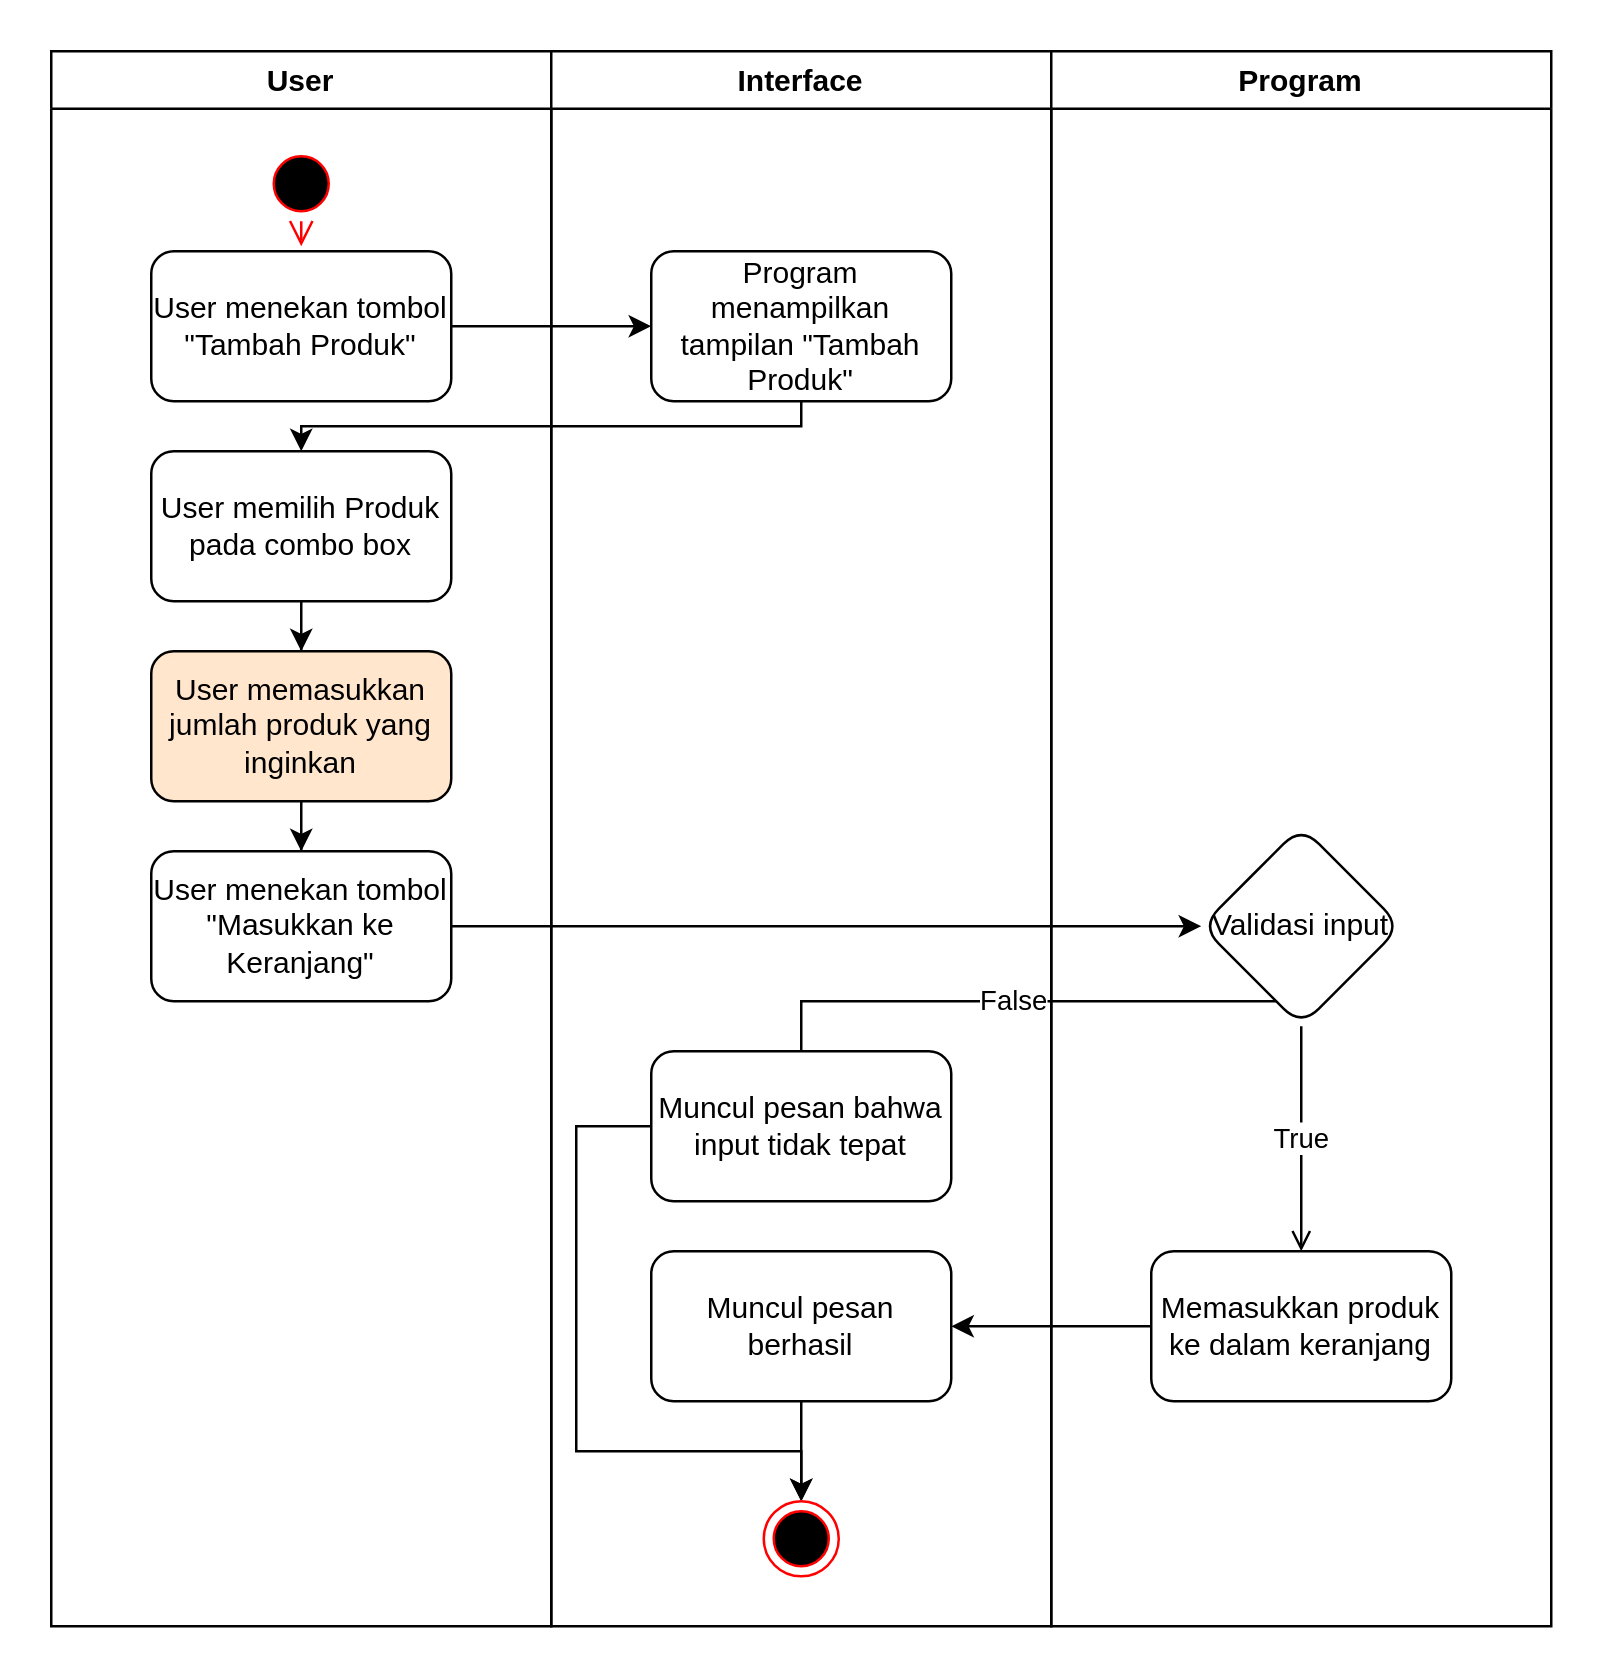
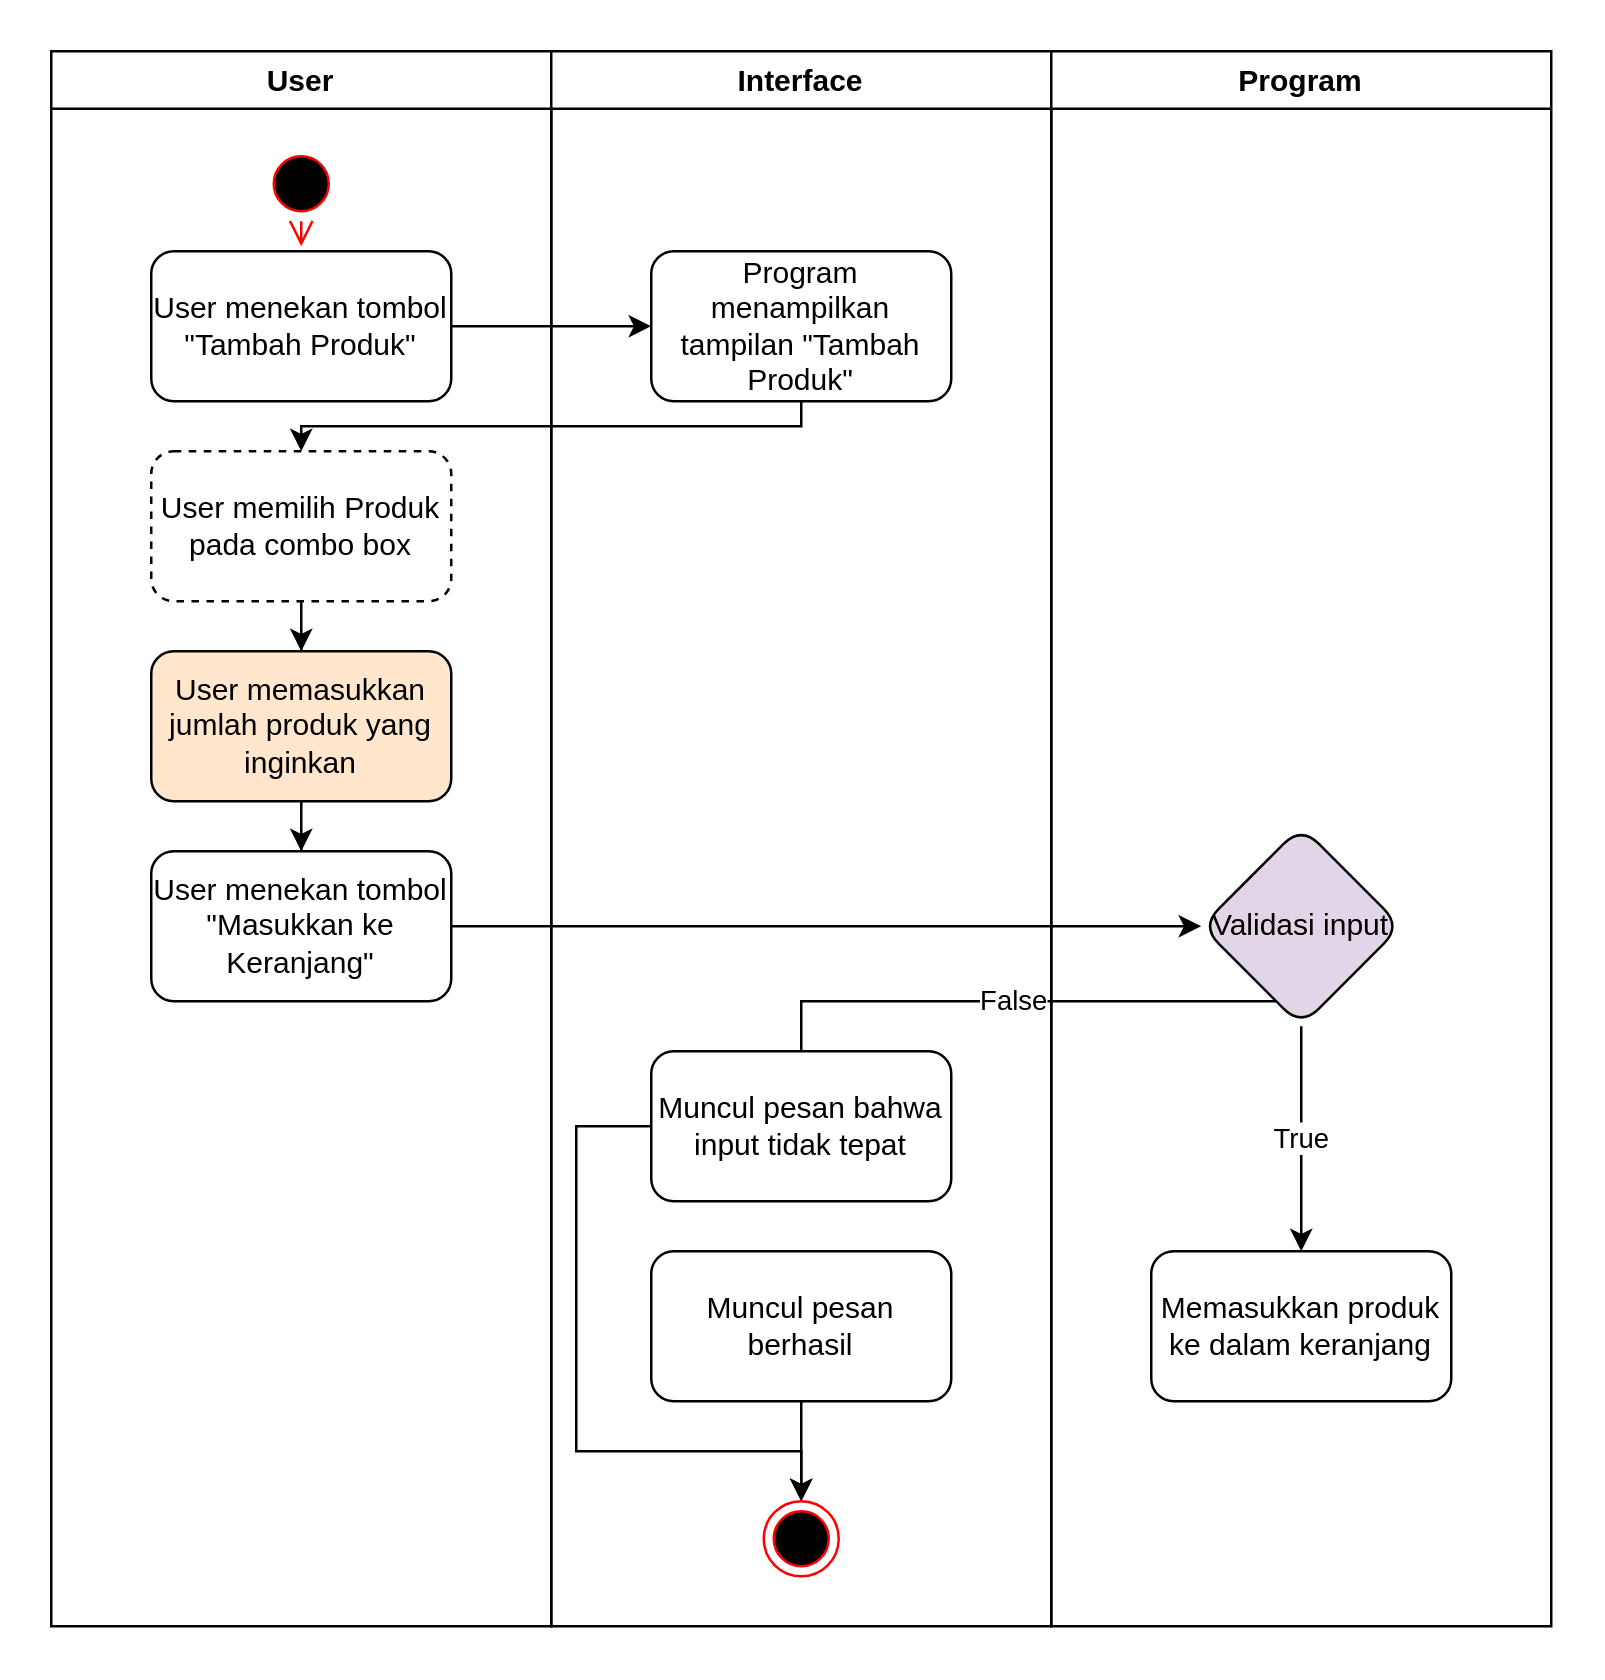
(301, 526) -> (301, 526)
(1301, 926) -> (1301, 926)
(1301, 1237) -> (1301, 1233)
(1104, 1326) -> none
